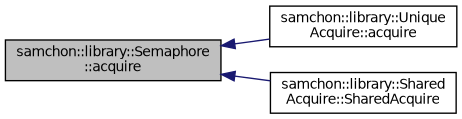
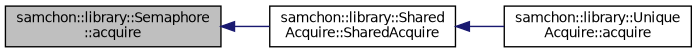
(252, 41) -> (487, 26)
